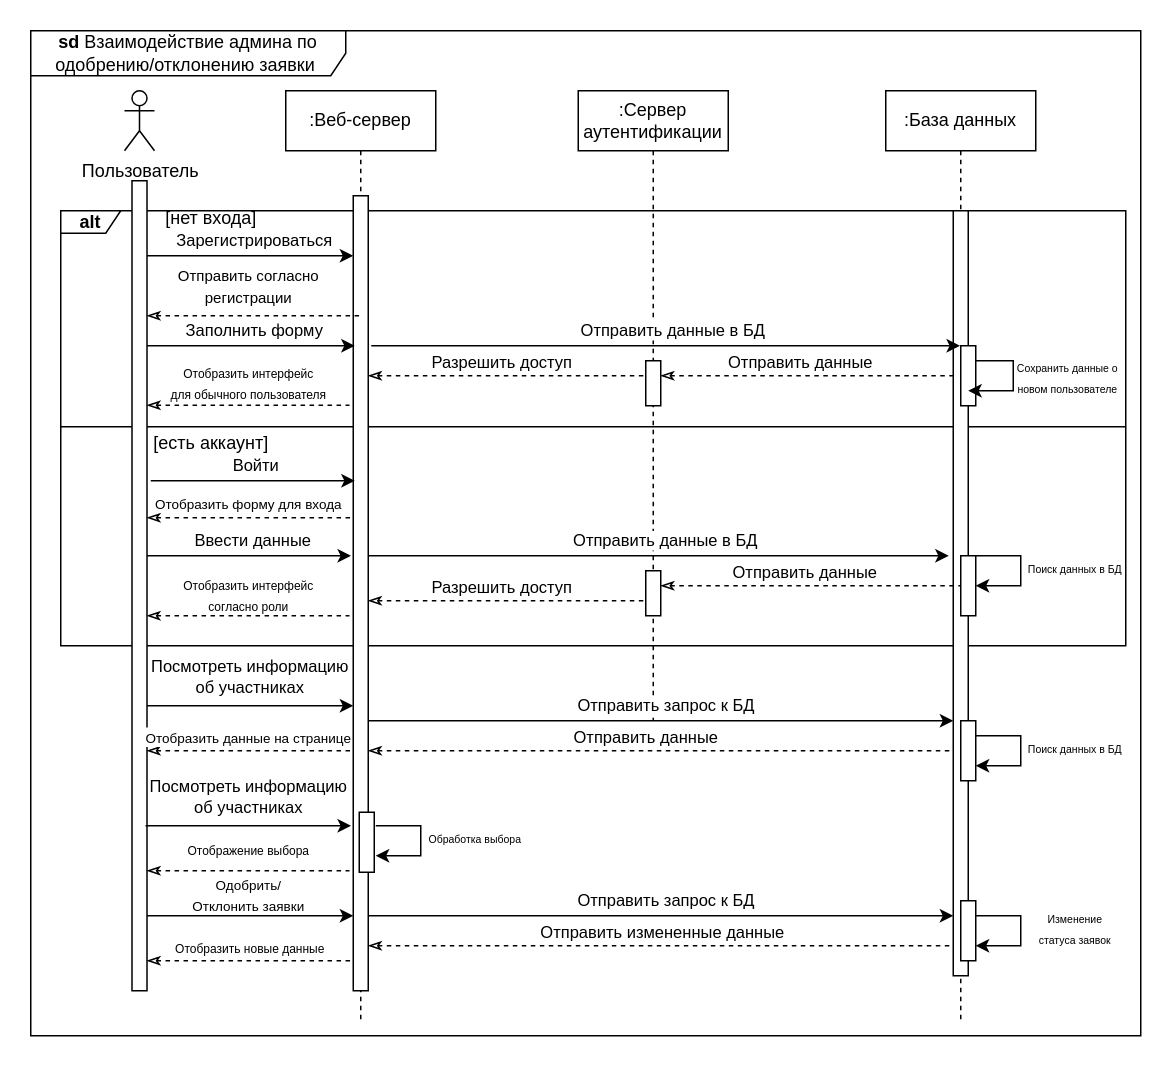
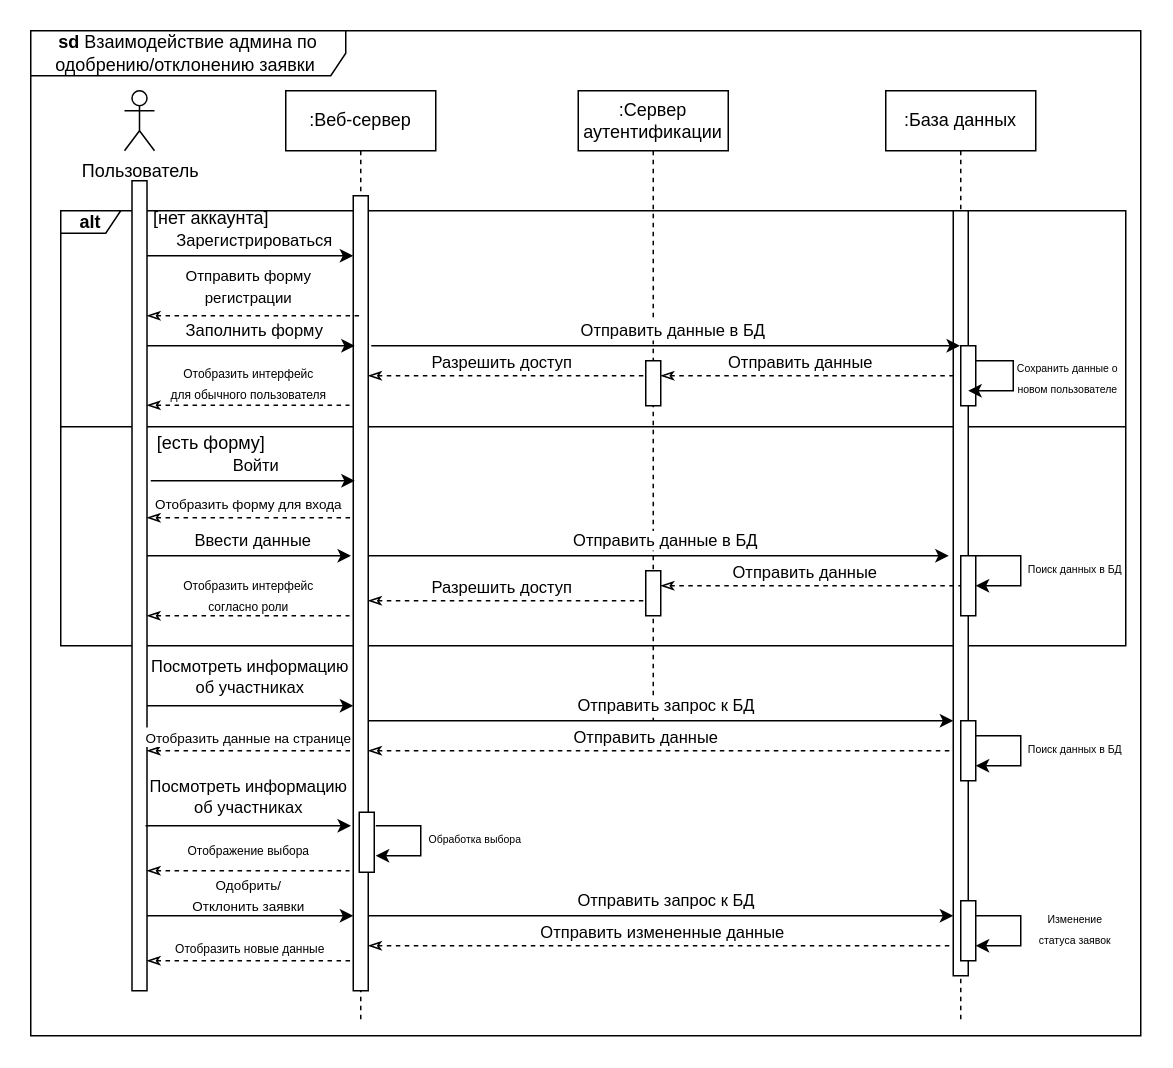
(212, 218) -> (212, 218)
(249, 286) -> (249, 286)
(212, 443) -> (212, 443)
